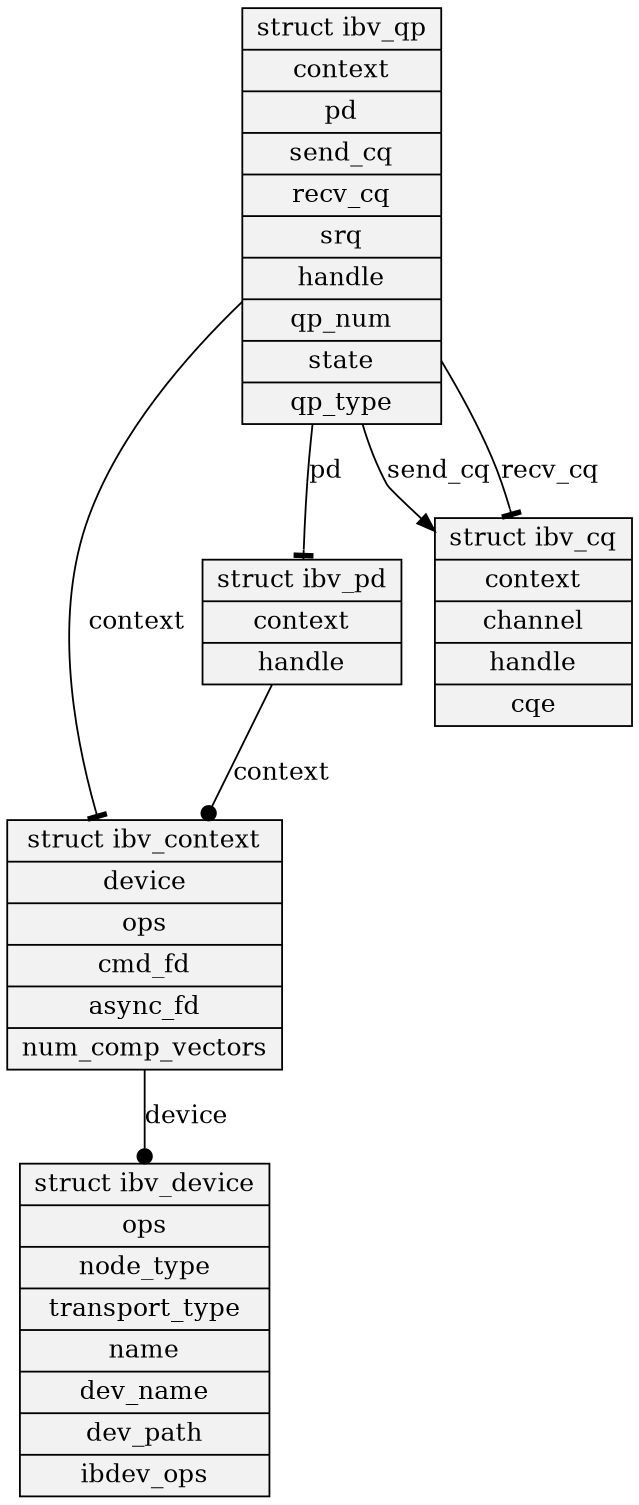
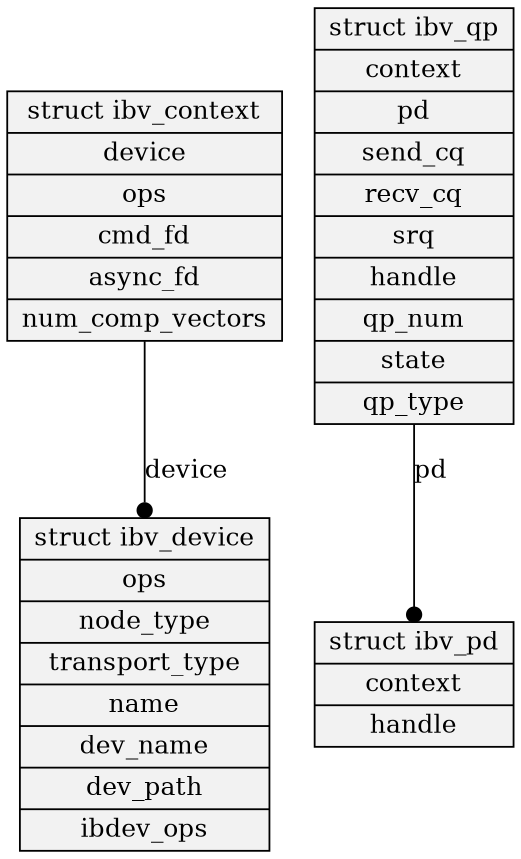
(307, 487) -> (414, 516)
(84, 532) -> none
(533, 622) -> none
(242, 746) -> none
